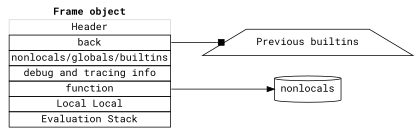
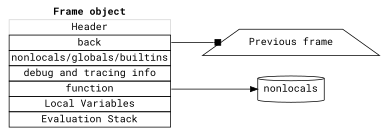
(308, 42) -> (291, 42)
(90, 104) -> (90, 104)
